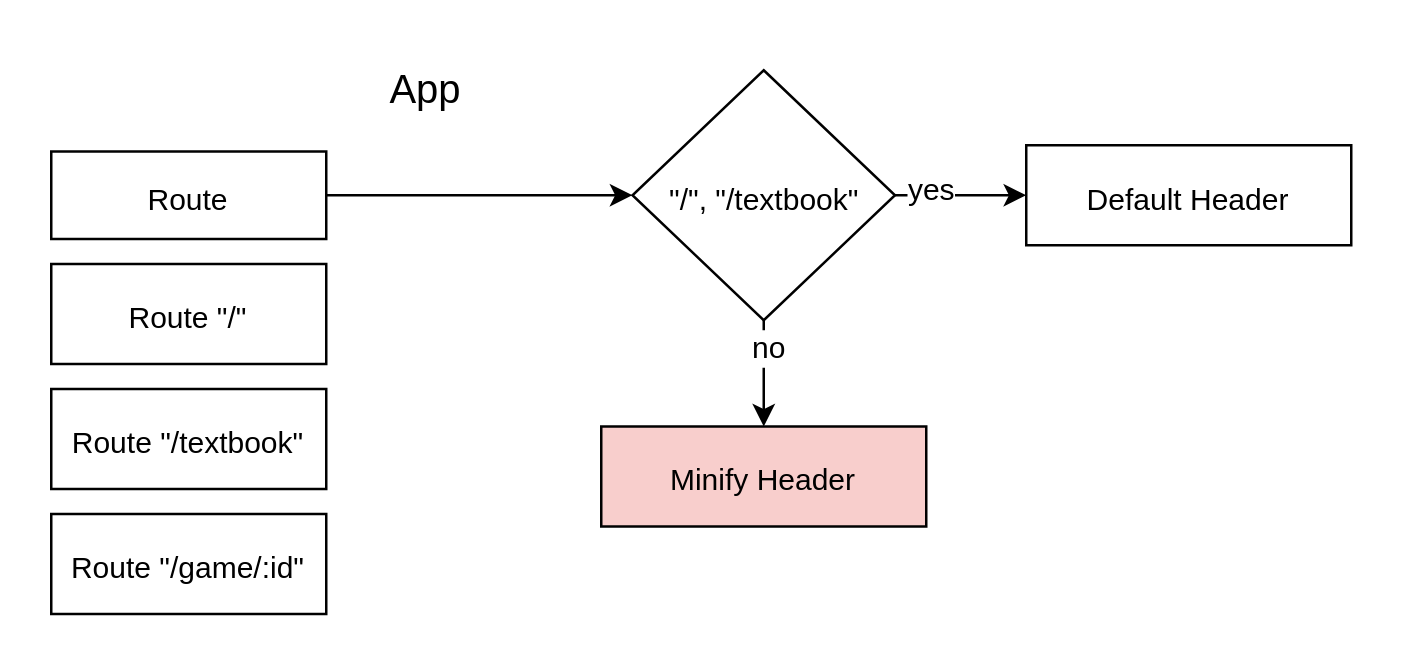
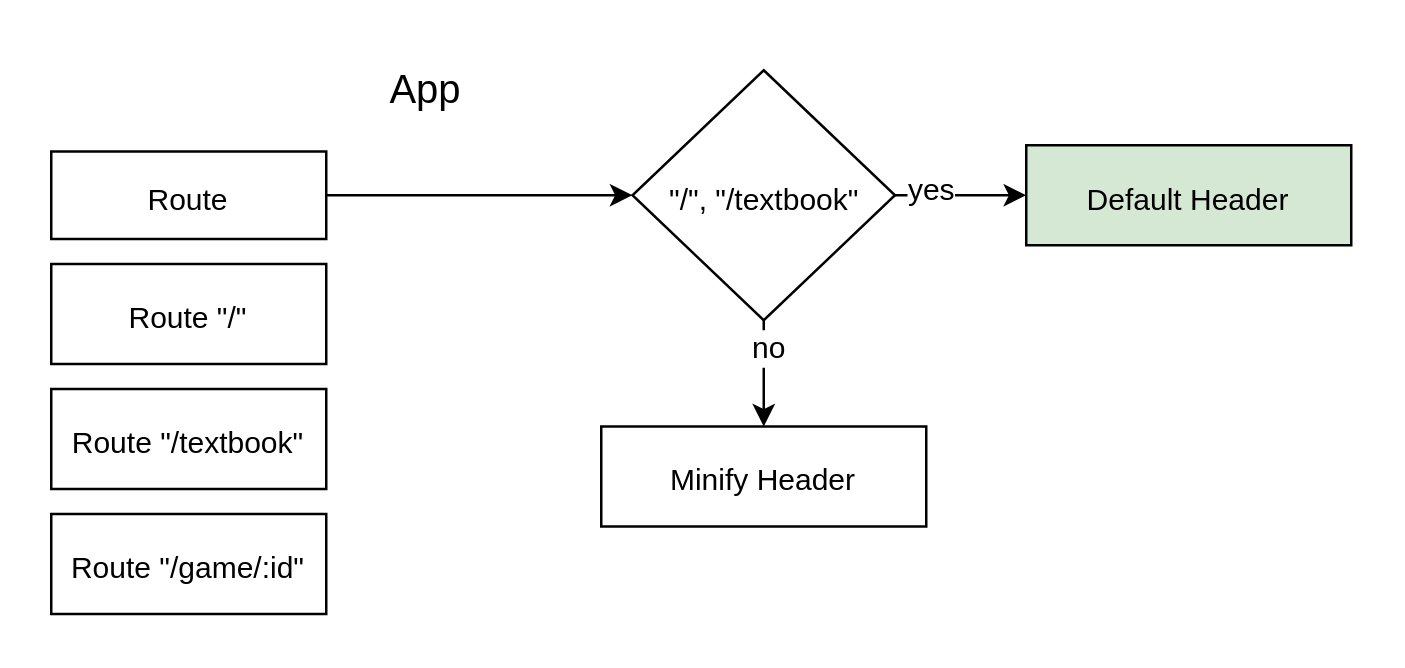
(1189, 195) -> (1189, 195)
(764, 476) -> (764, 476)
